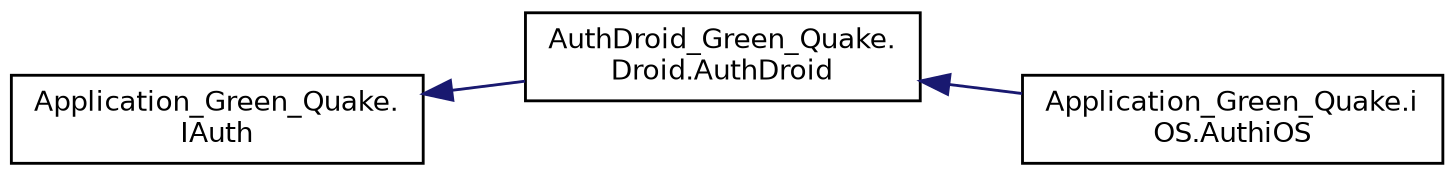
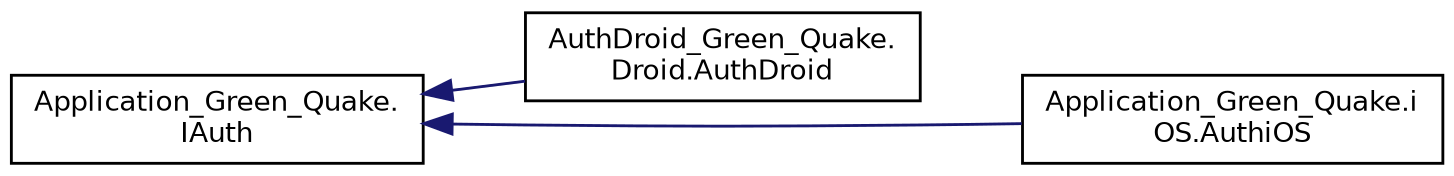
(986, 89) -> (737, 126)
